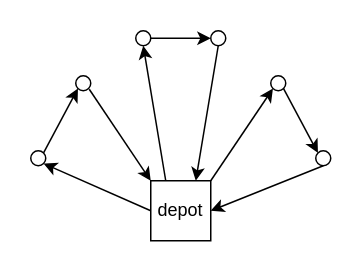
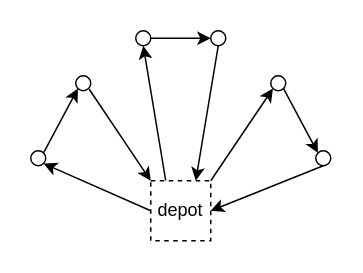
(181, 211) -> (181, 211)
